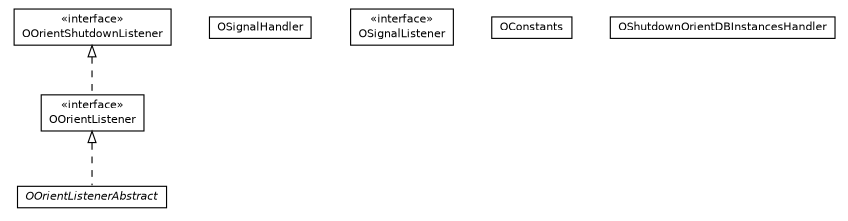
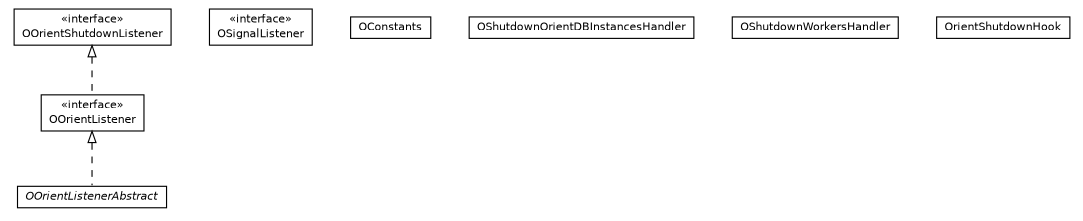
(260, 27) -> none
none -> (815, 27)
none -> (1003, 27)
